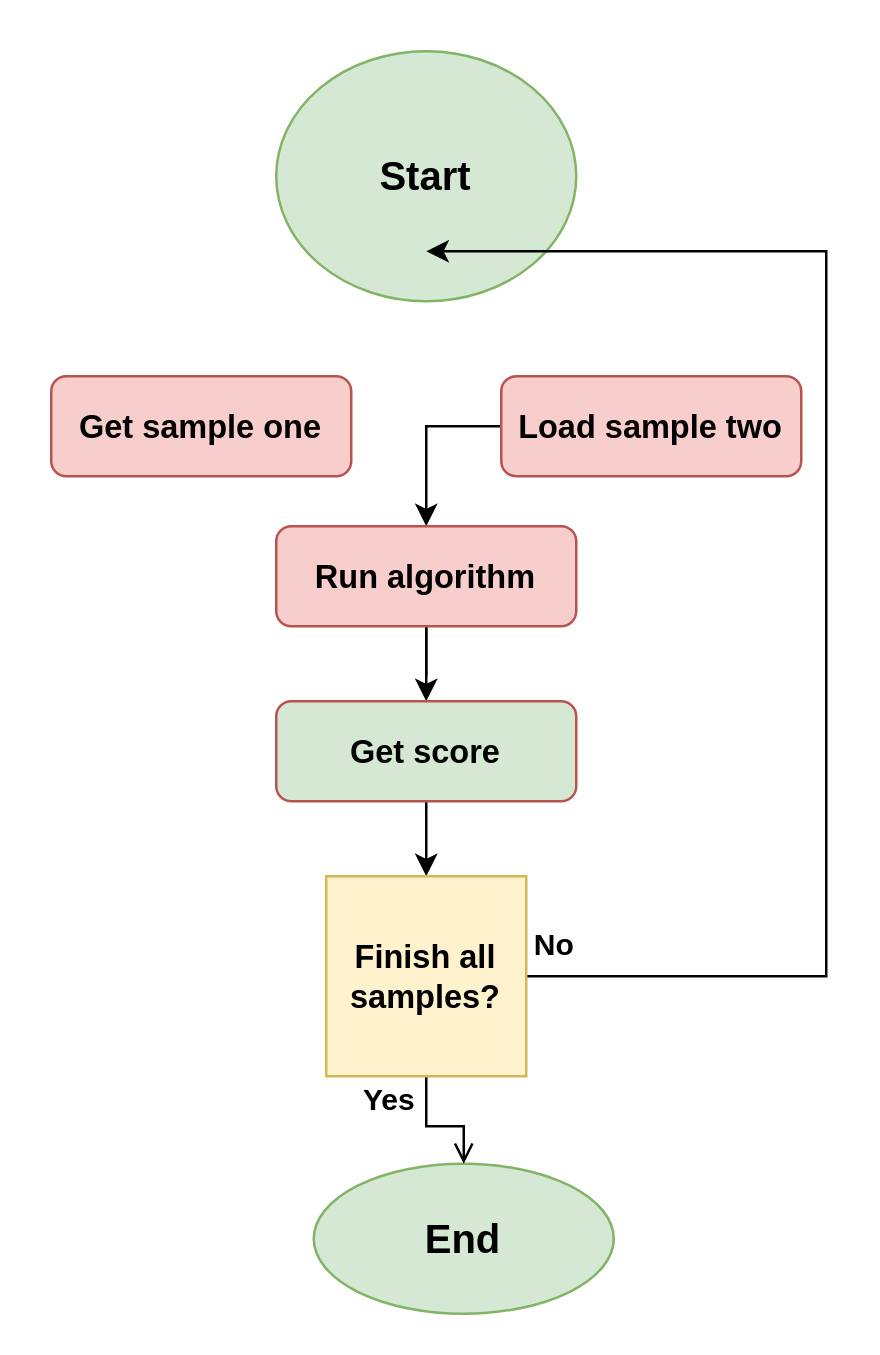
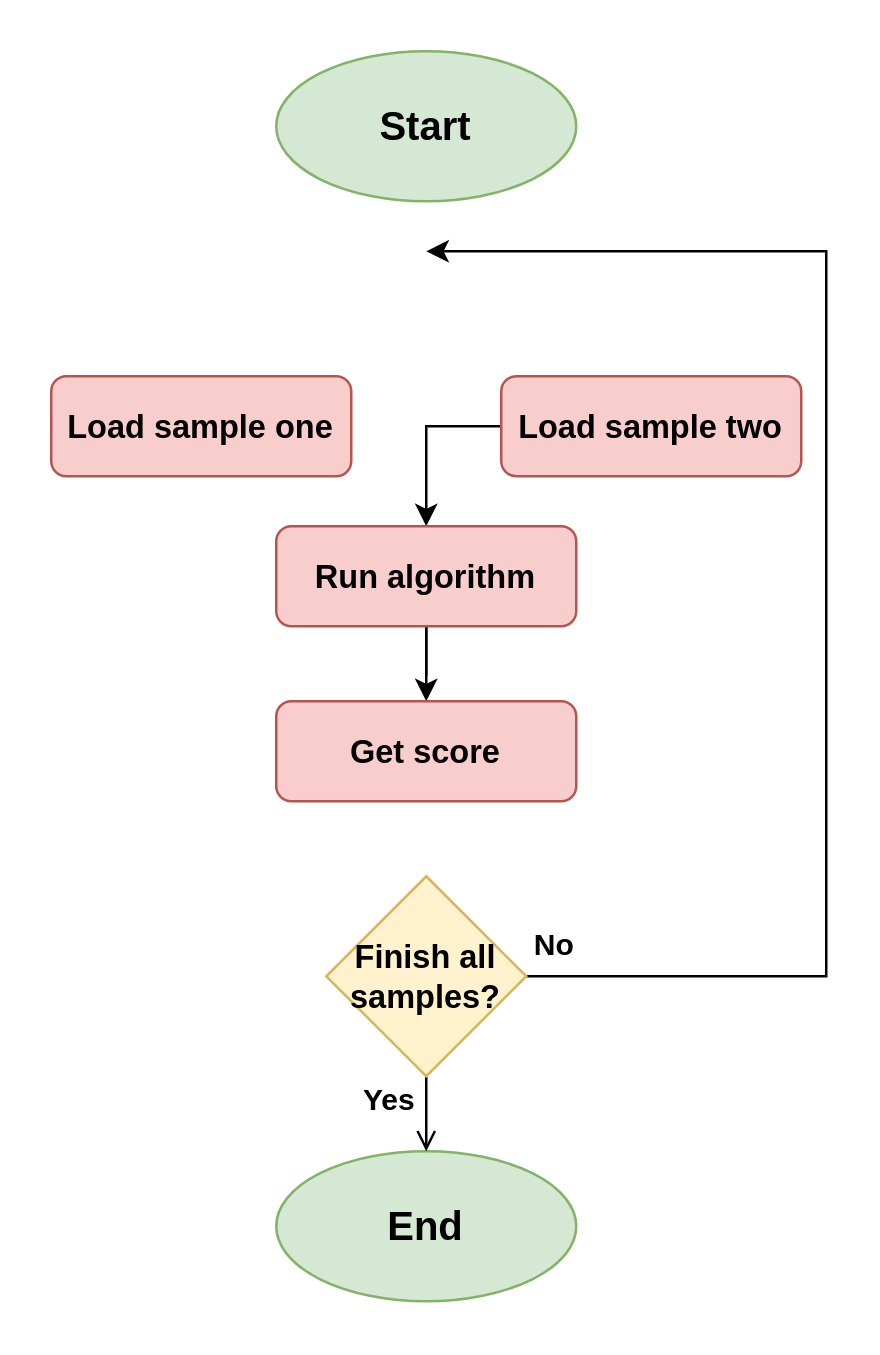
(426, 176) -> (426, 126)
(201, 426) -> (201, 426)
(426, 751) -> (426, 751)
(426, 847) -> none
(426, 976) -> (426, 976)
(464, 1239) -> (426, 1226)
